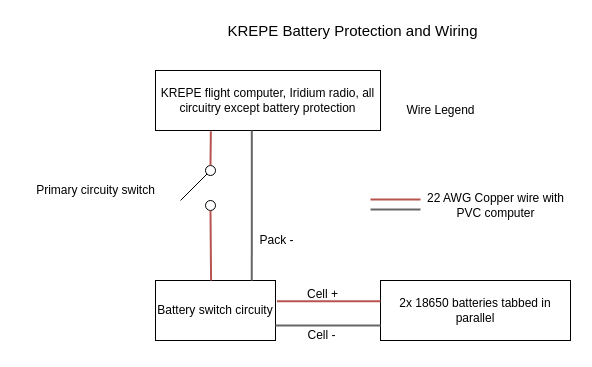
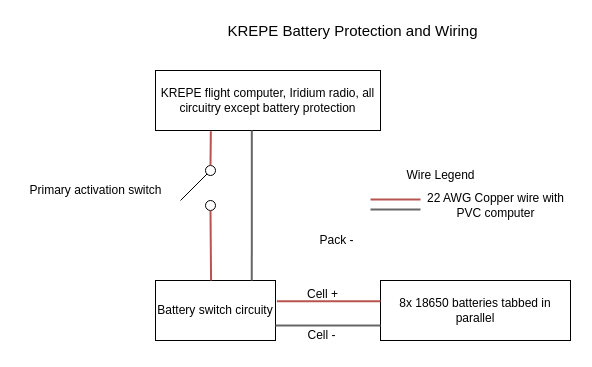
(441, 111) -> (441, 176)
(96, 191) -> (96, 191)
(277, 241) -> (337, 241)
(476, 311) -> (476, 311)
